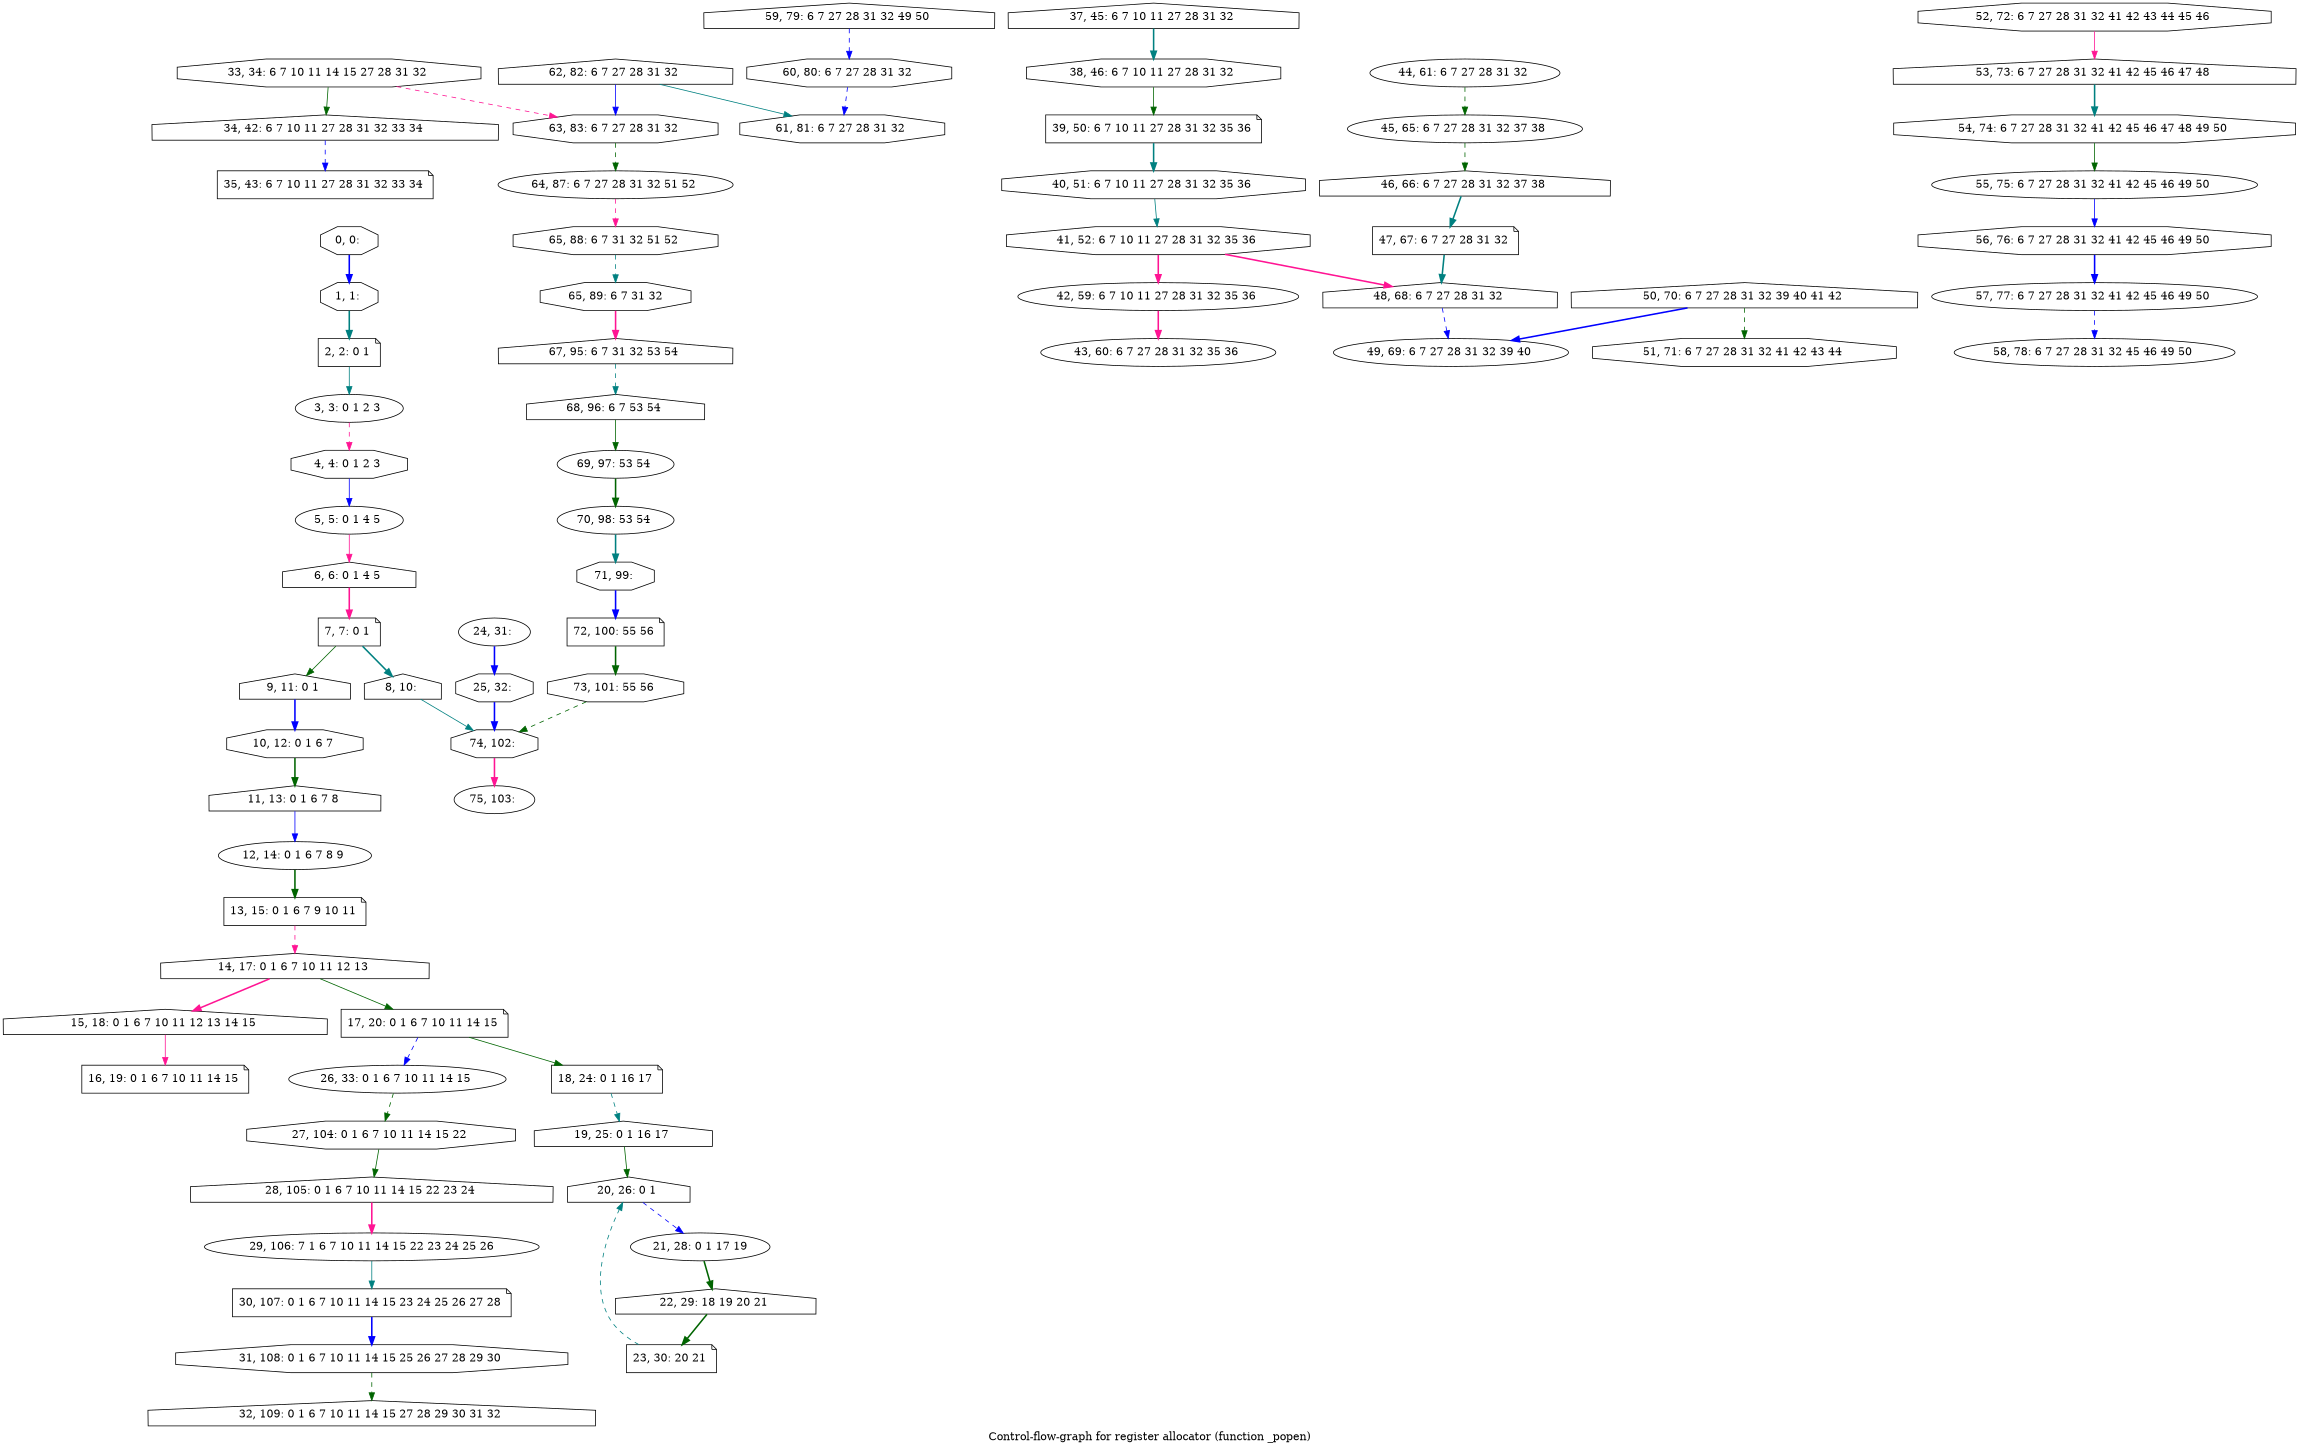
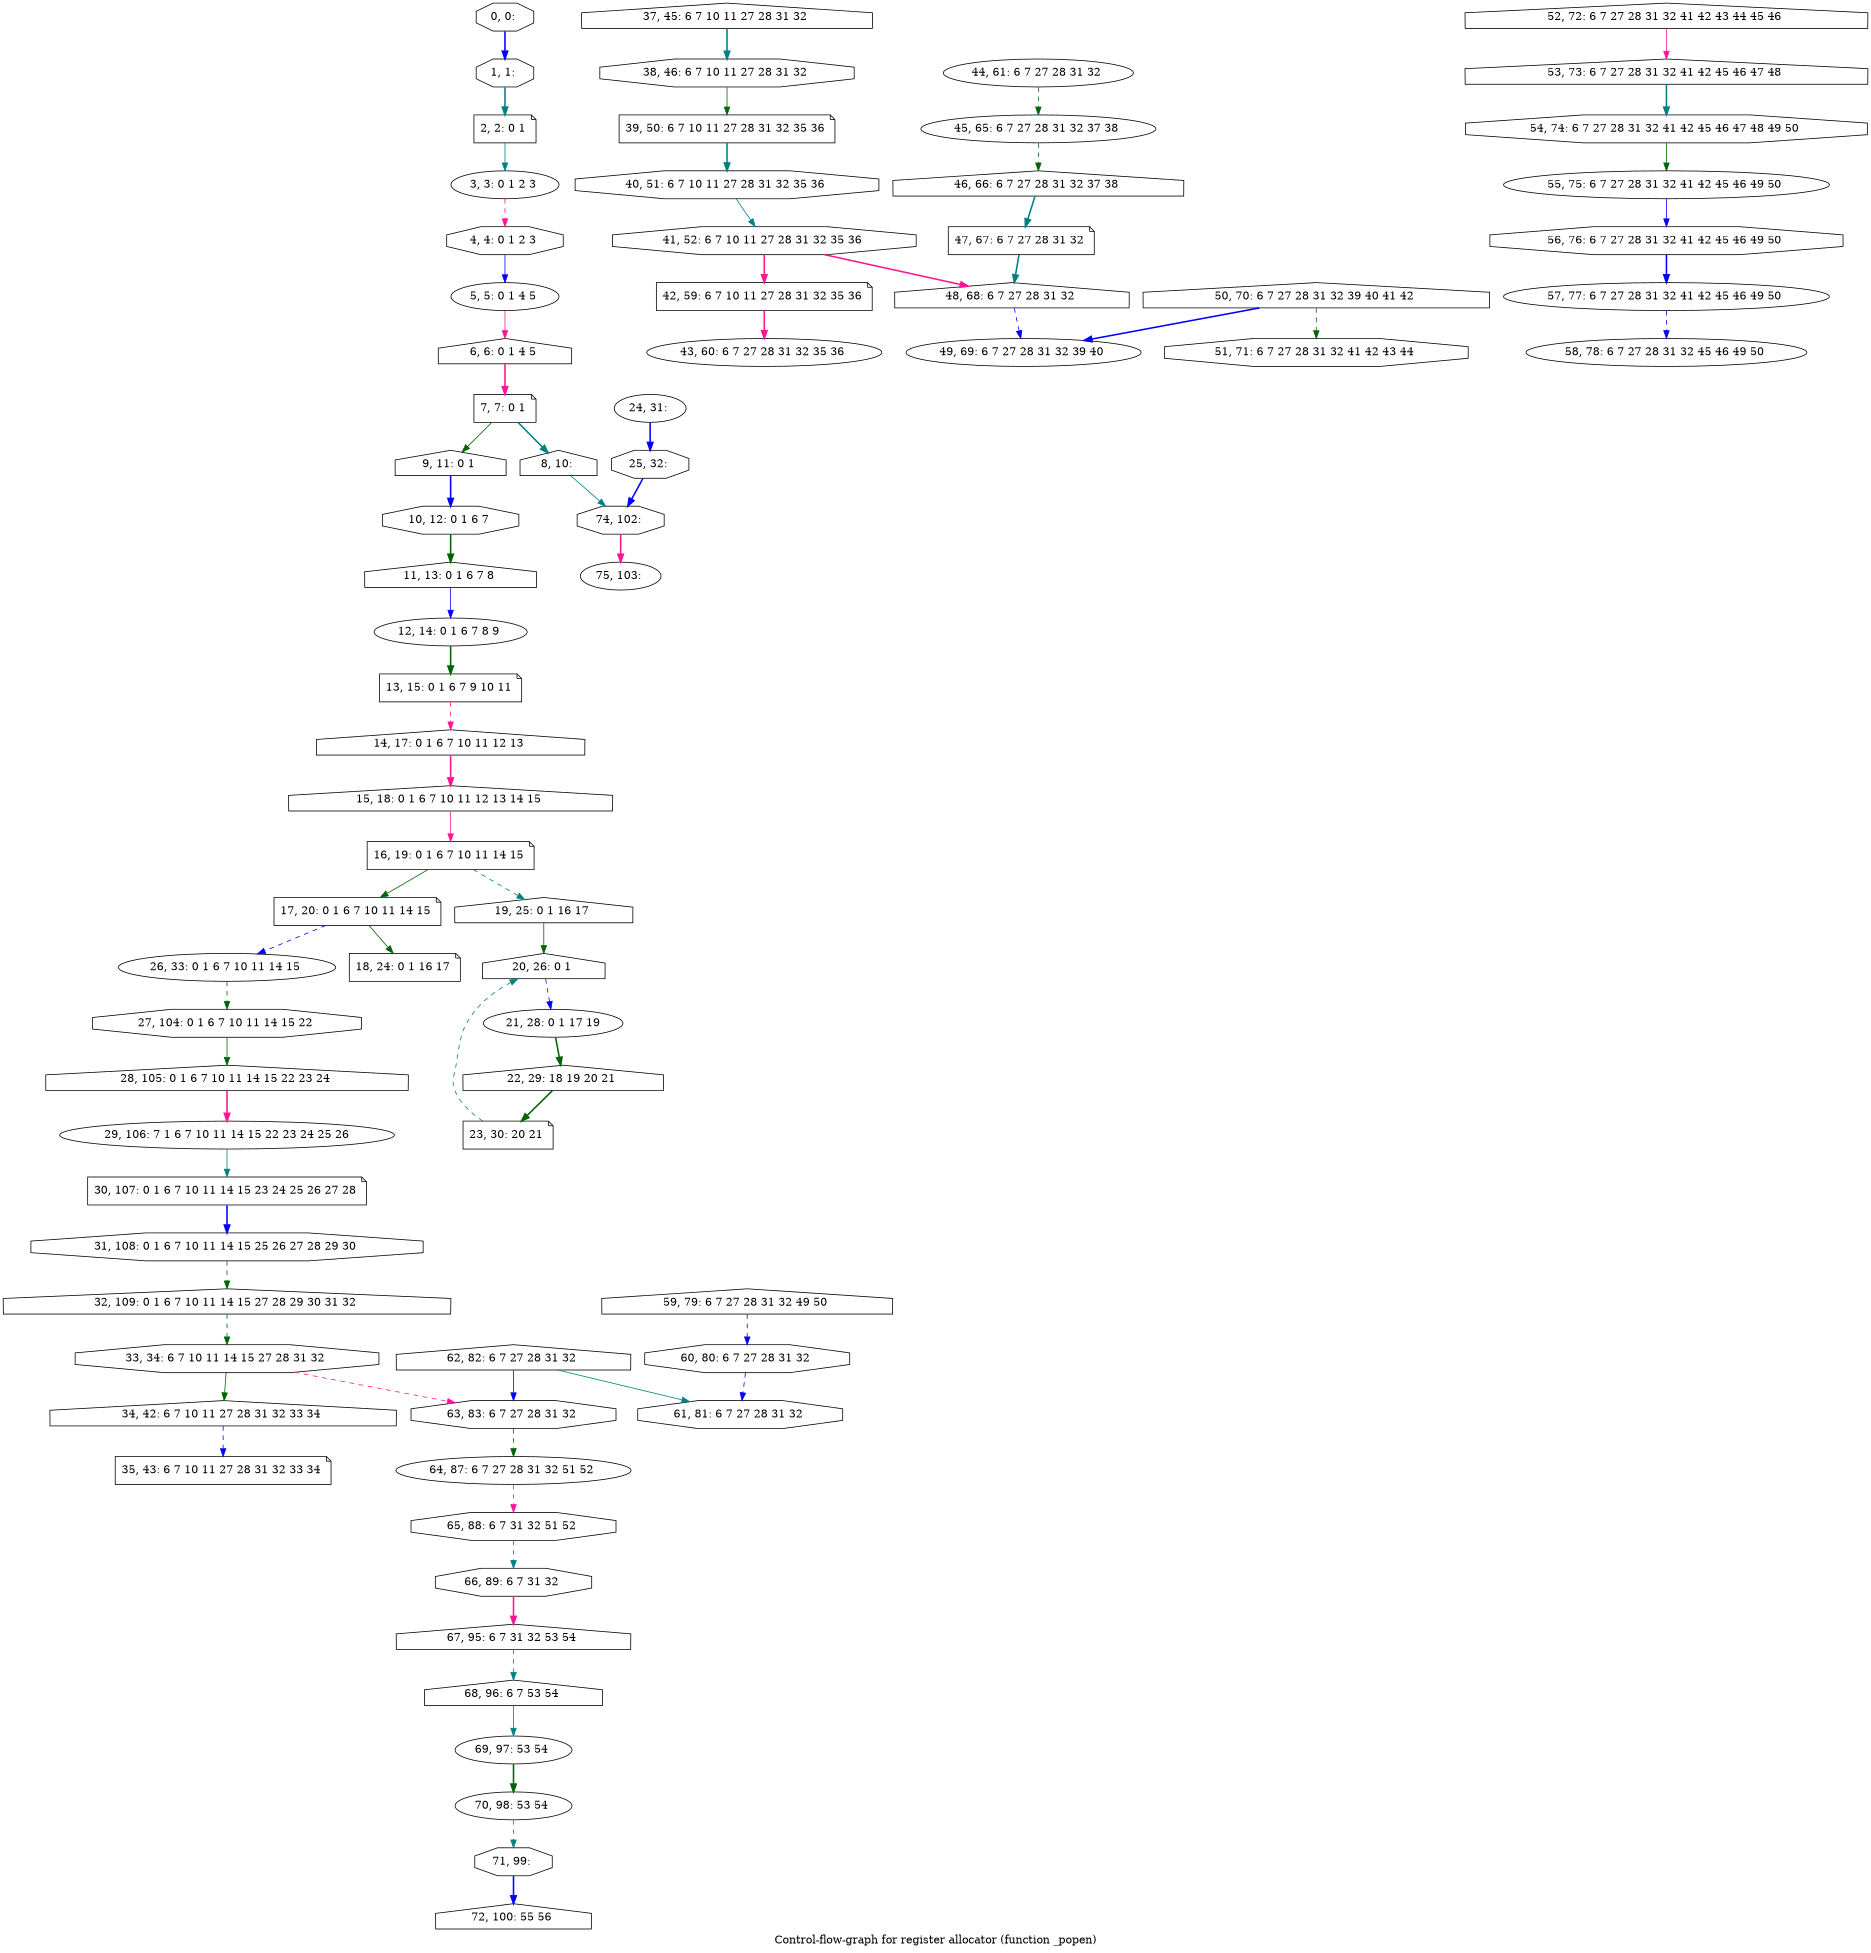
(2095, 17) -> (1666, 17)
(616, 297) -> (514, 1582)
(1158, 297) -> (764, 297)
(616, 431) -> (514, 1717)
(616, 544) -> (514, 1830)
(616, 632) -> (514, 1918)
(616, 688) -> none
(353, 992) -> (408, 881)
(614, 1104) -> (496, 883)
none -> (227, 1326)
